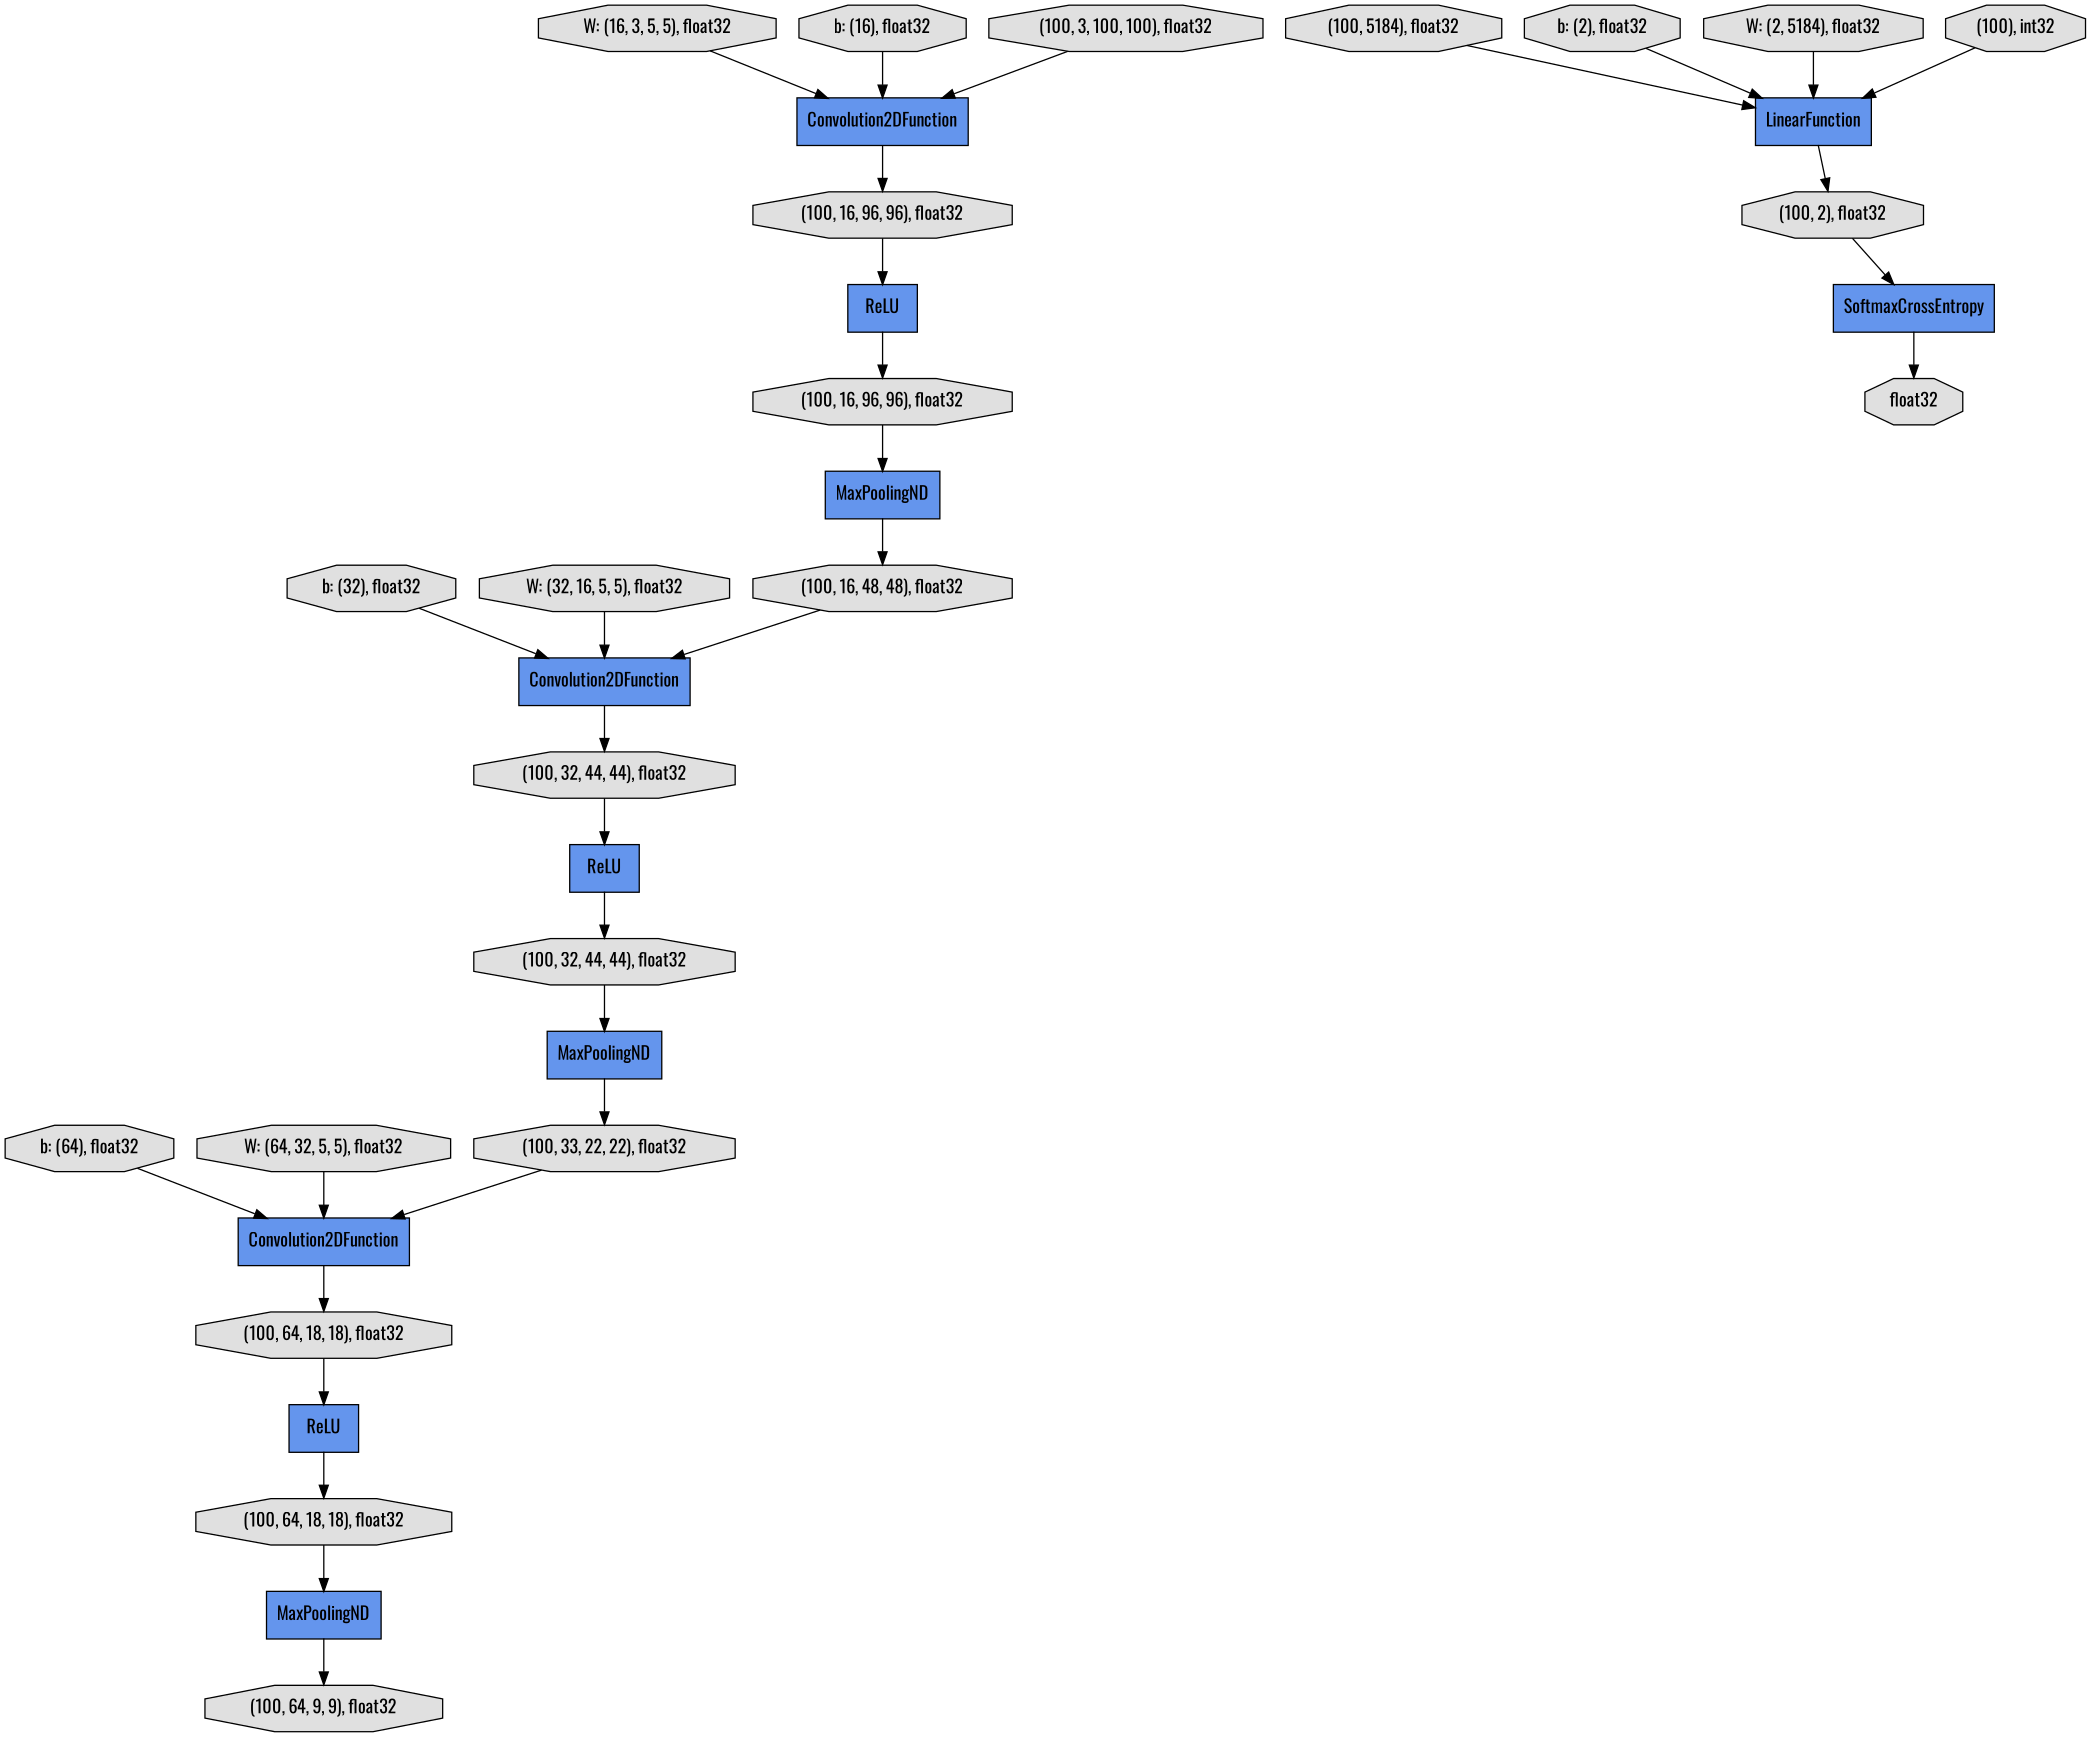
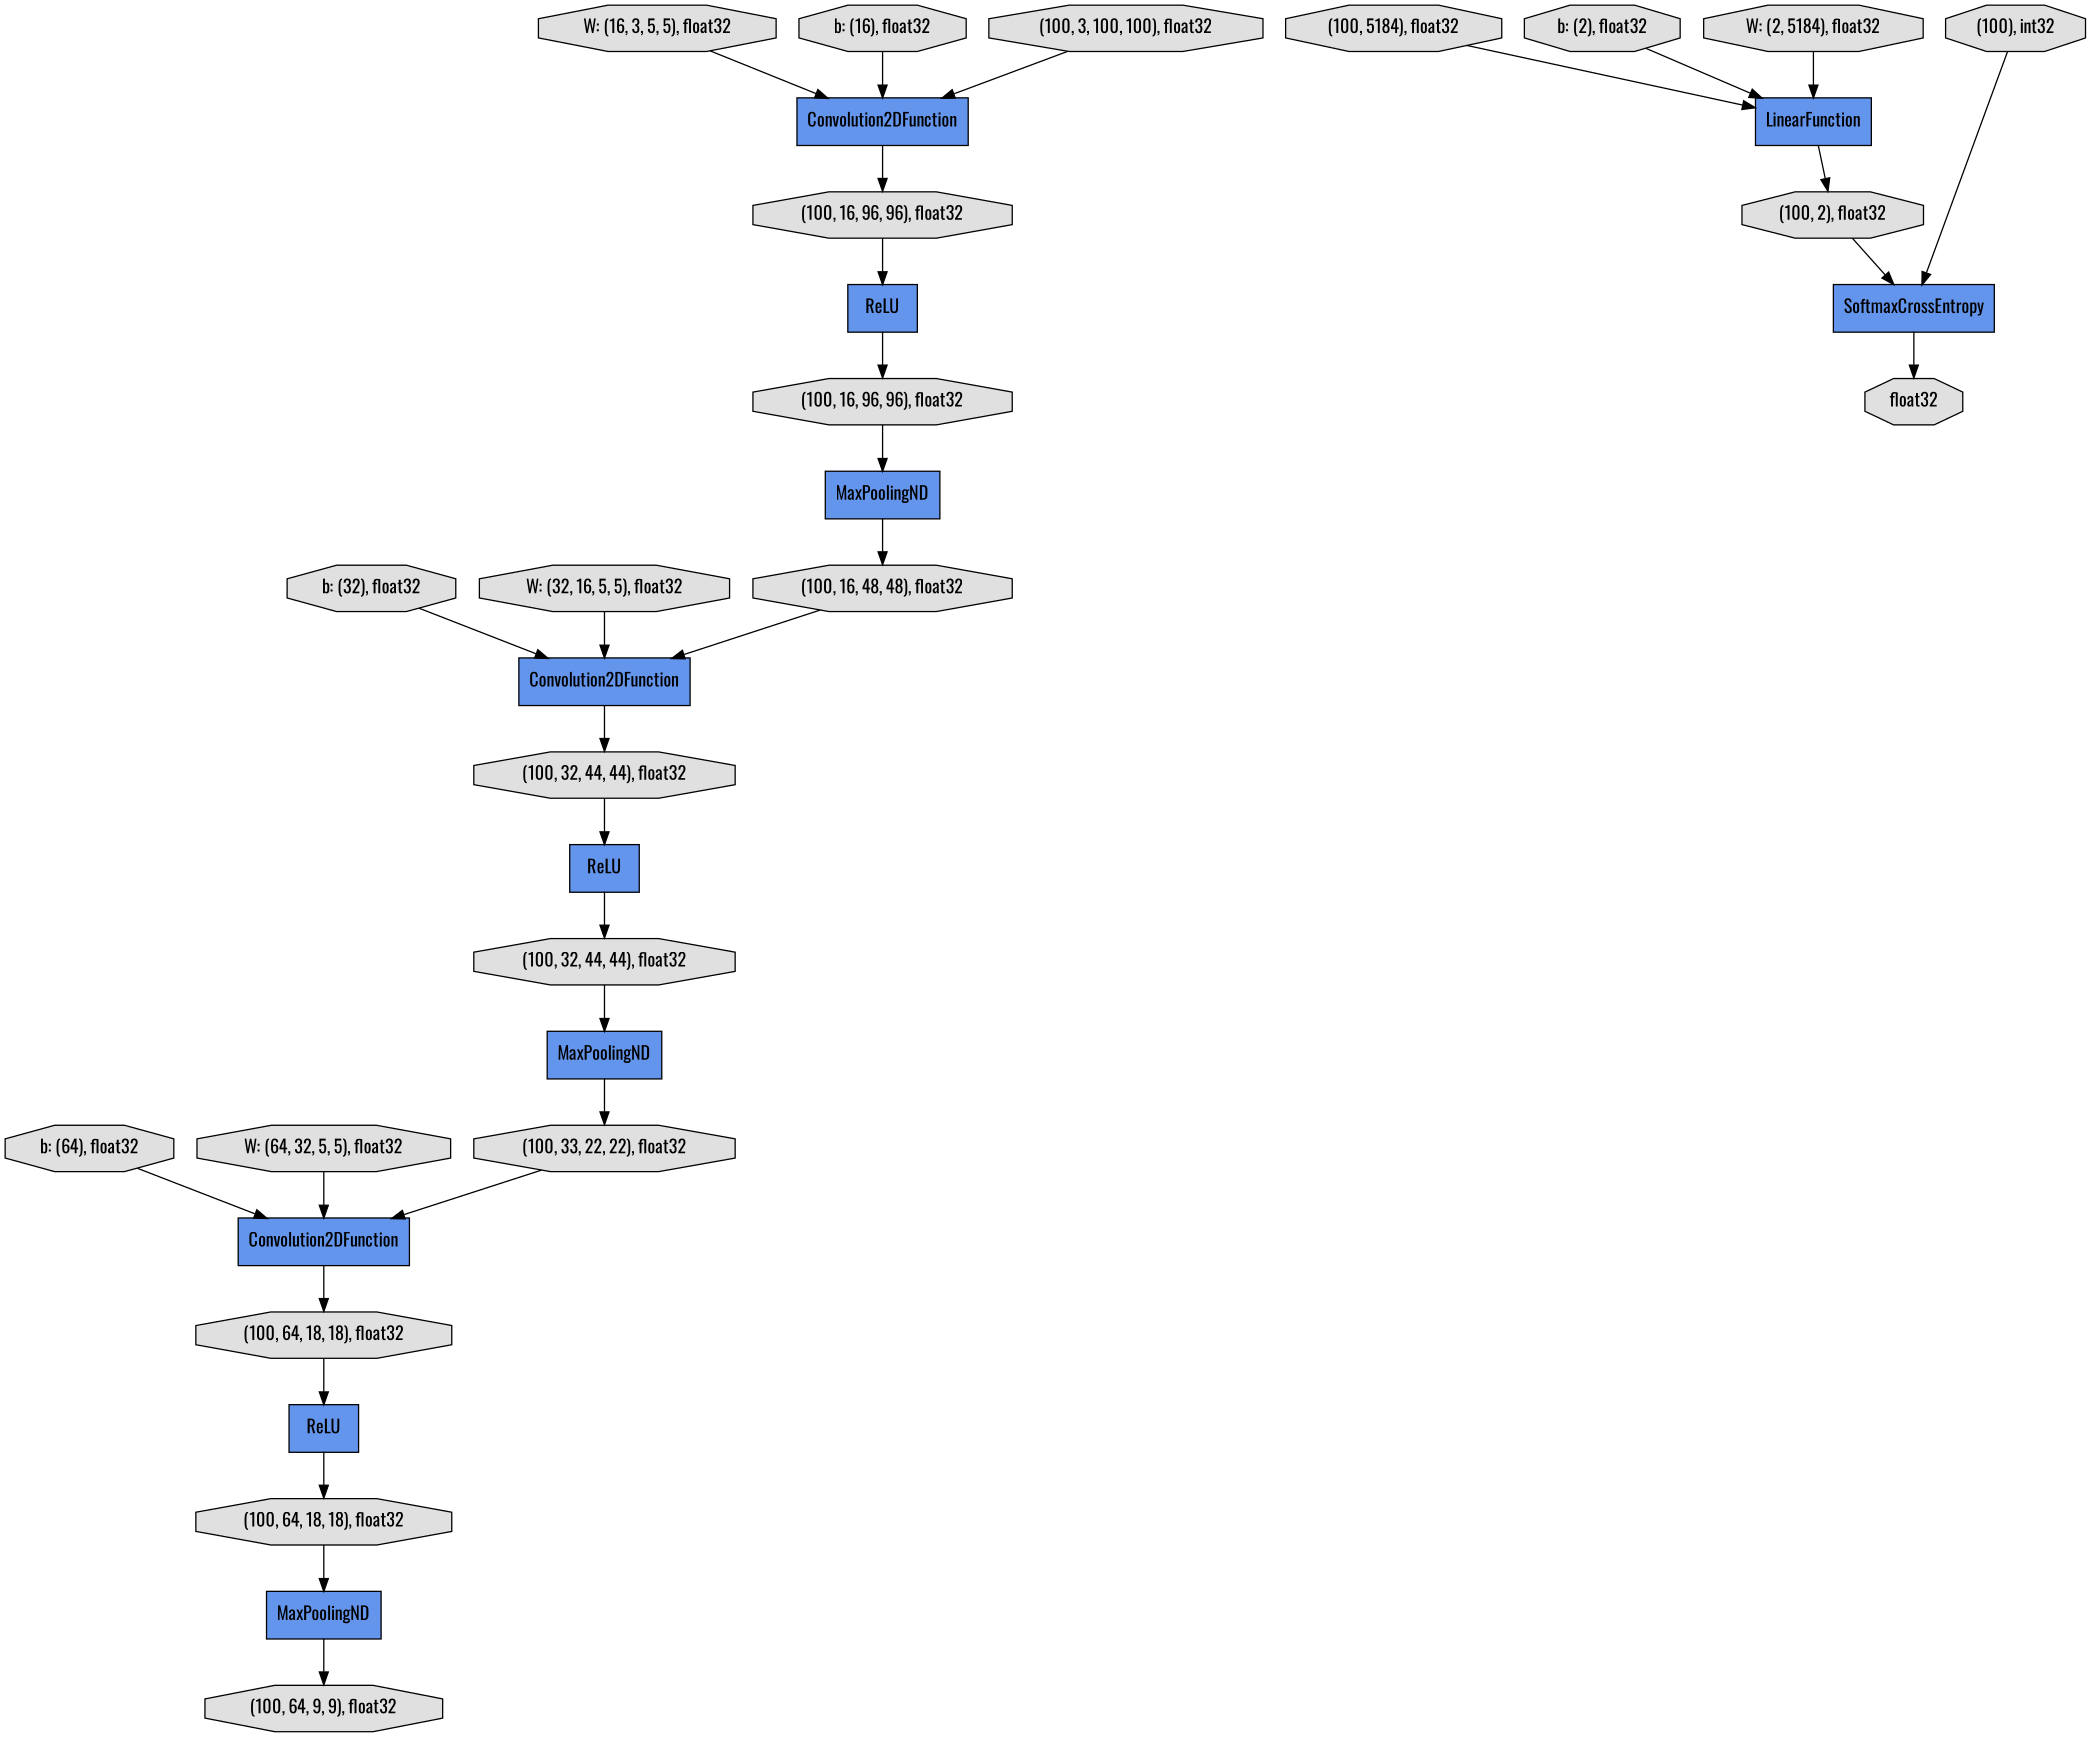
(1925, 70) -> (1967, 162)
